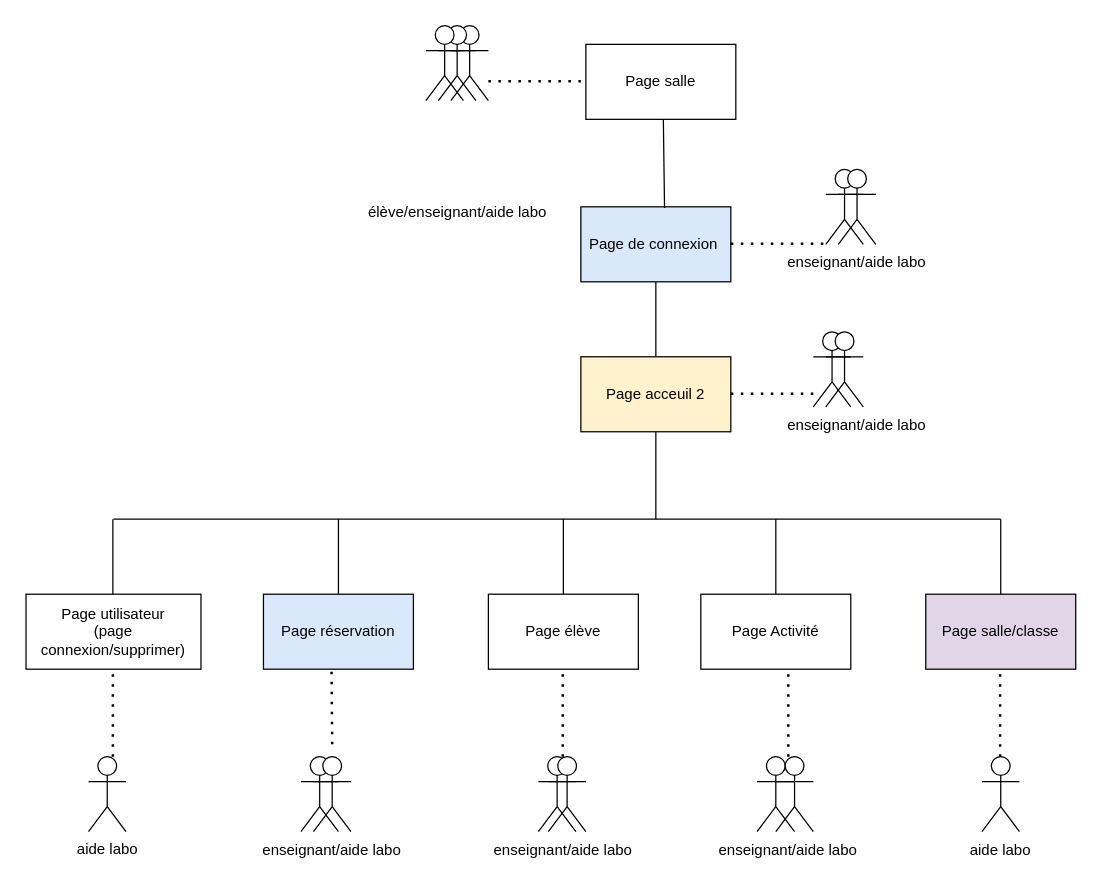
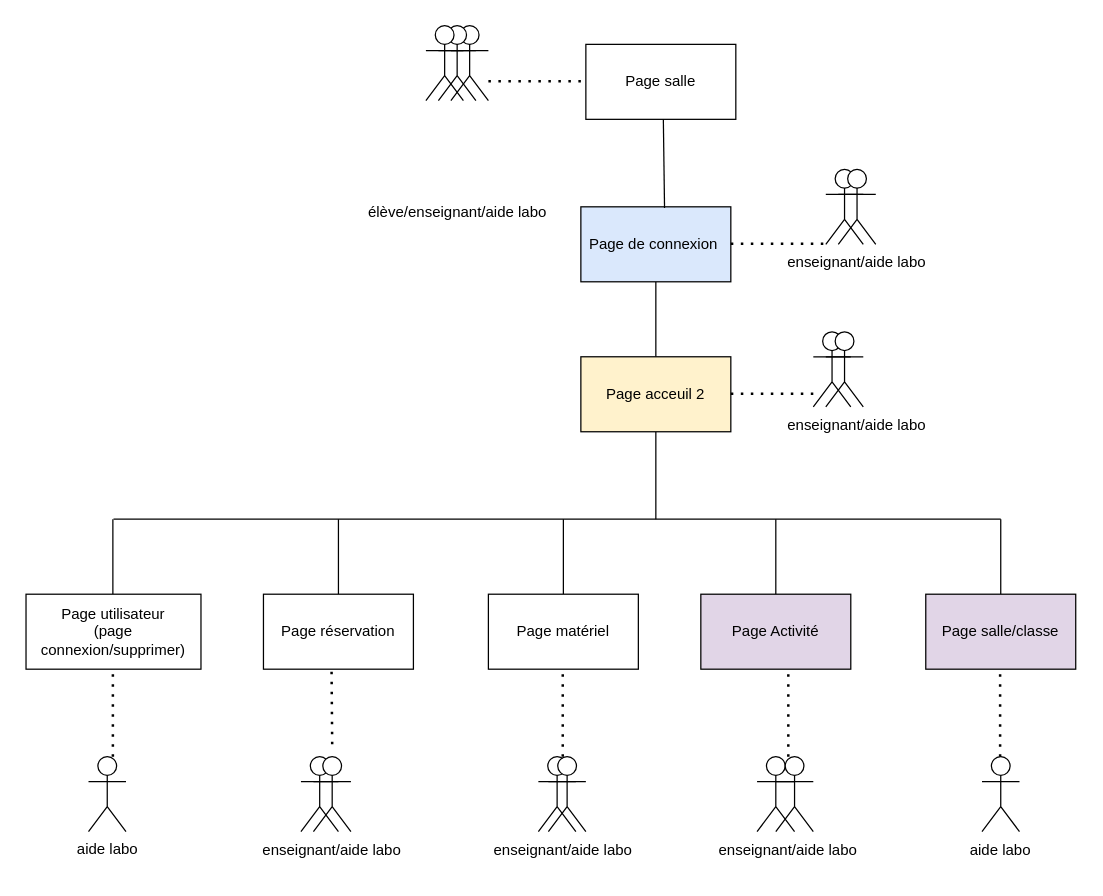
(338, 632) -> (338, 632)
(563, 632) -> (563, 632)
(776, 632) -> (776, 632)
